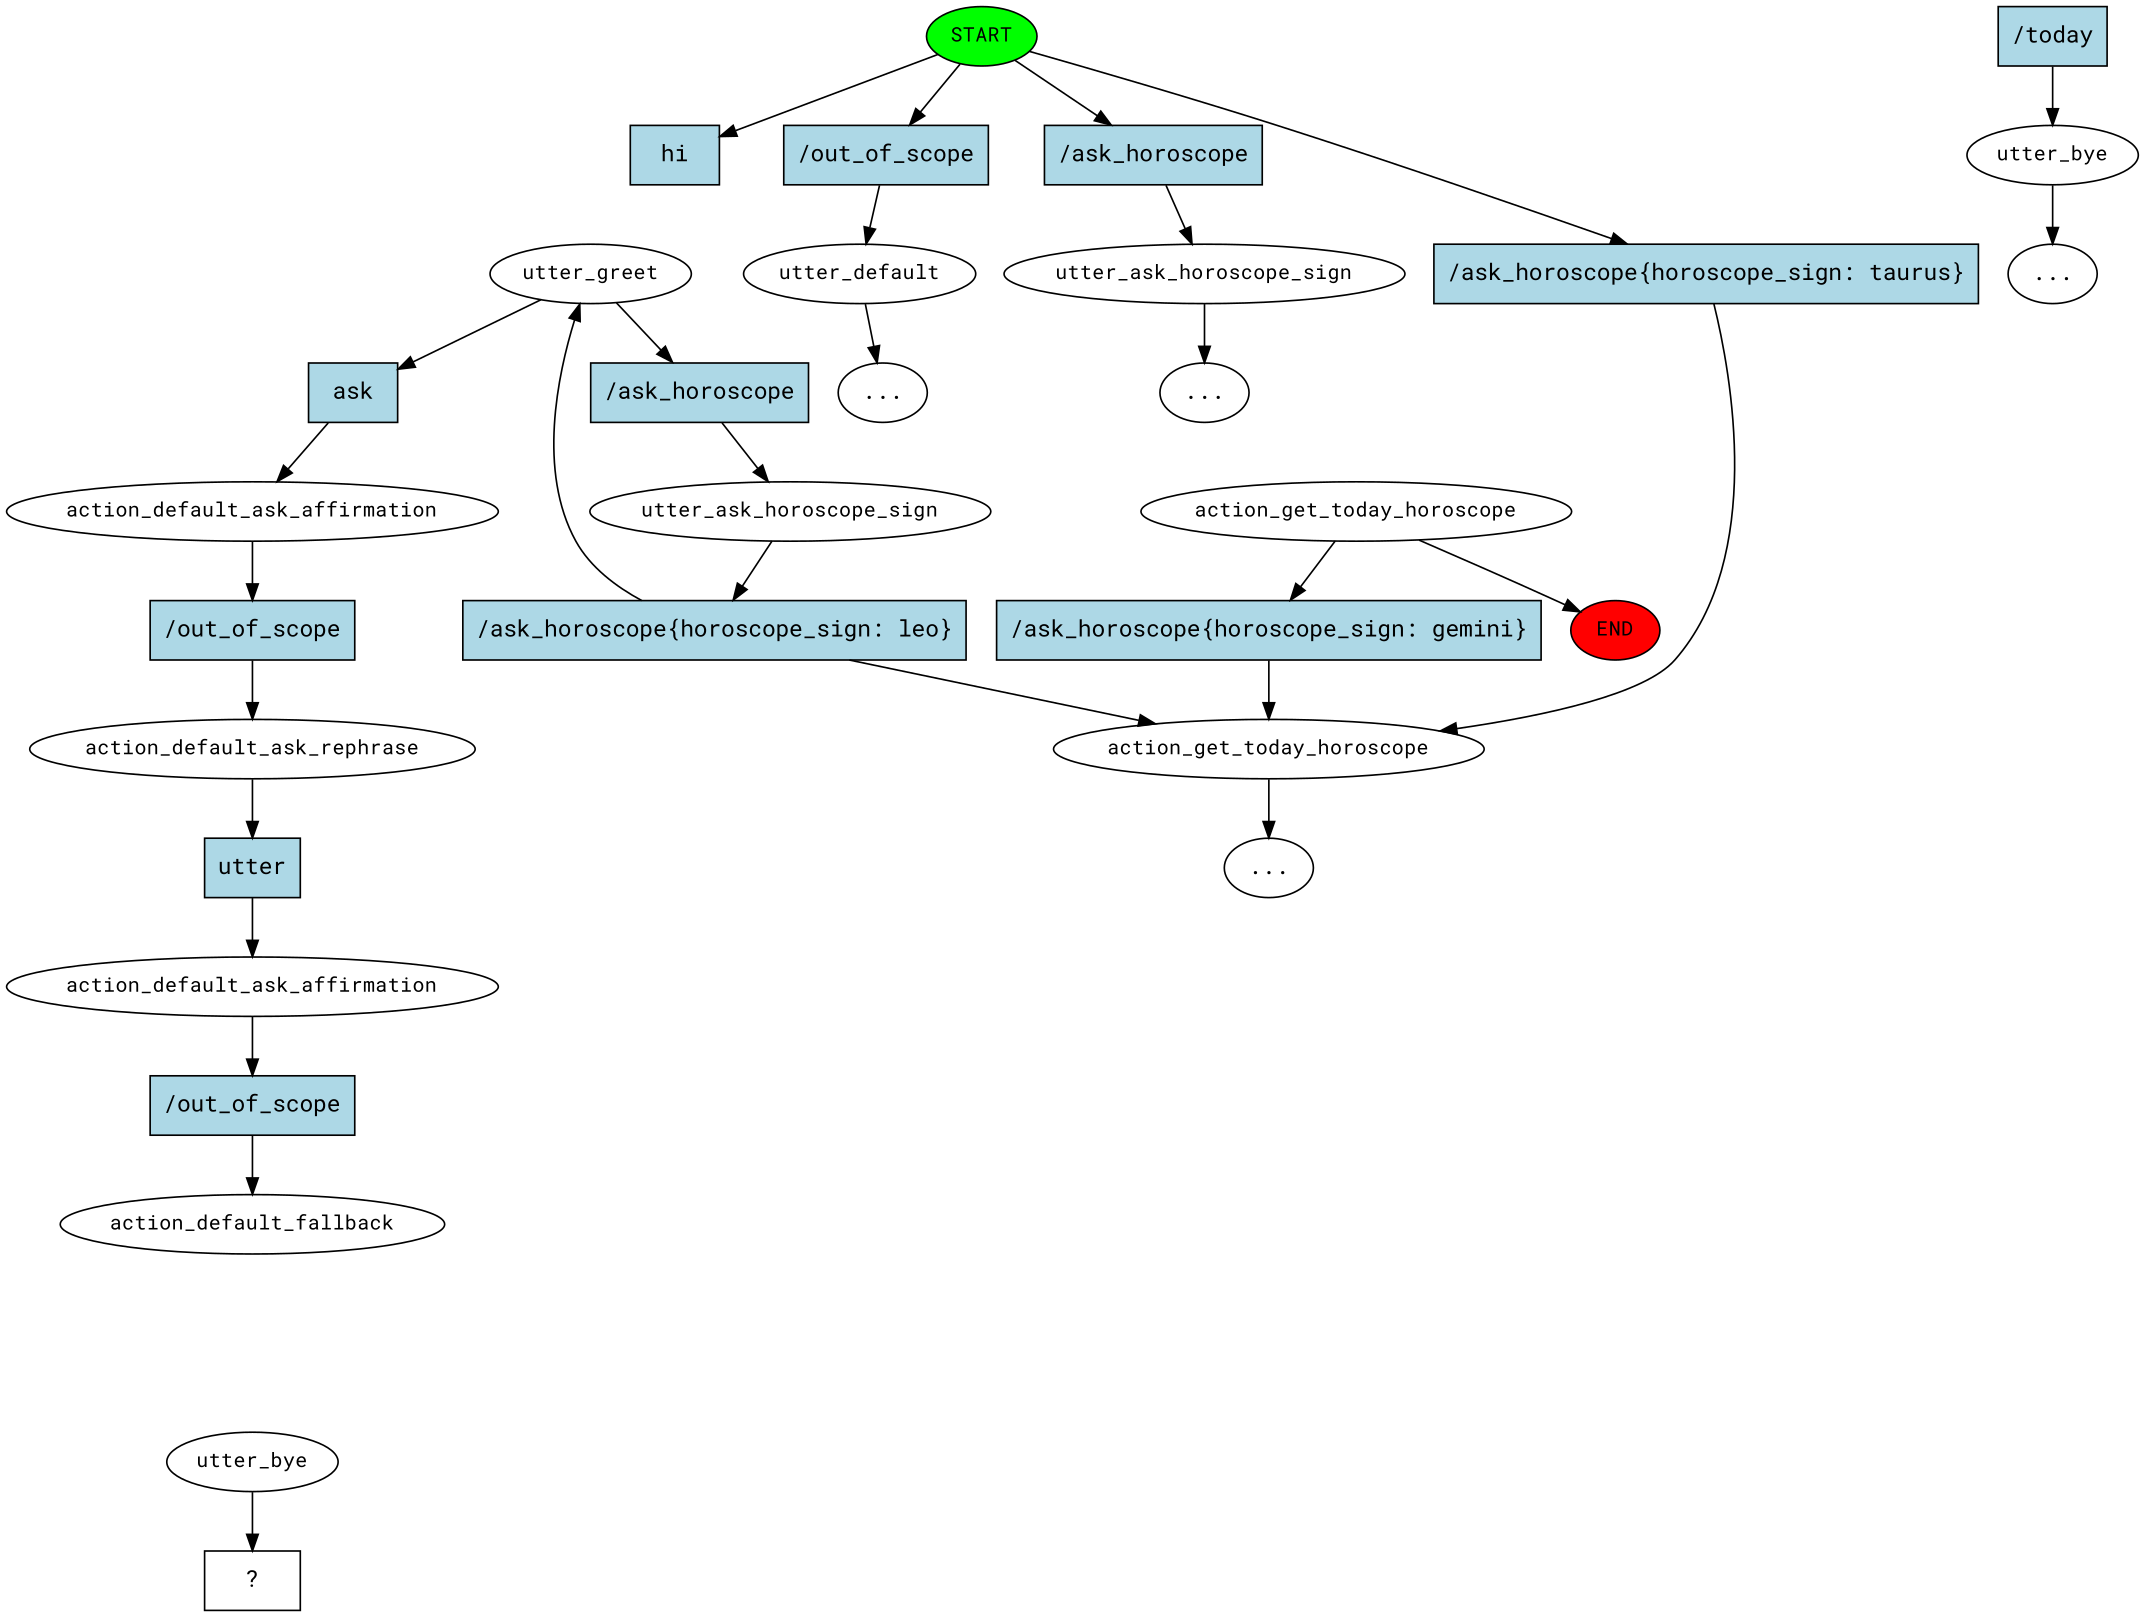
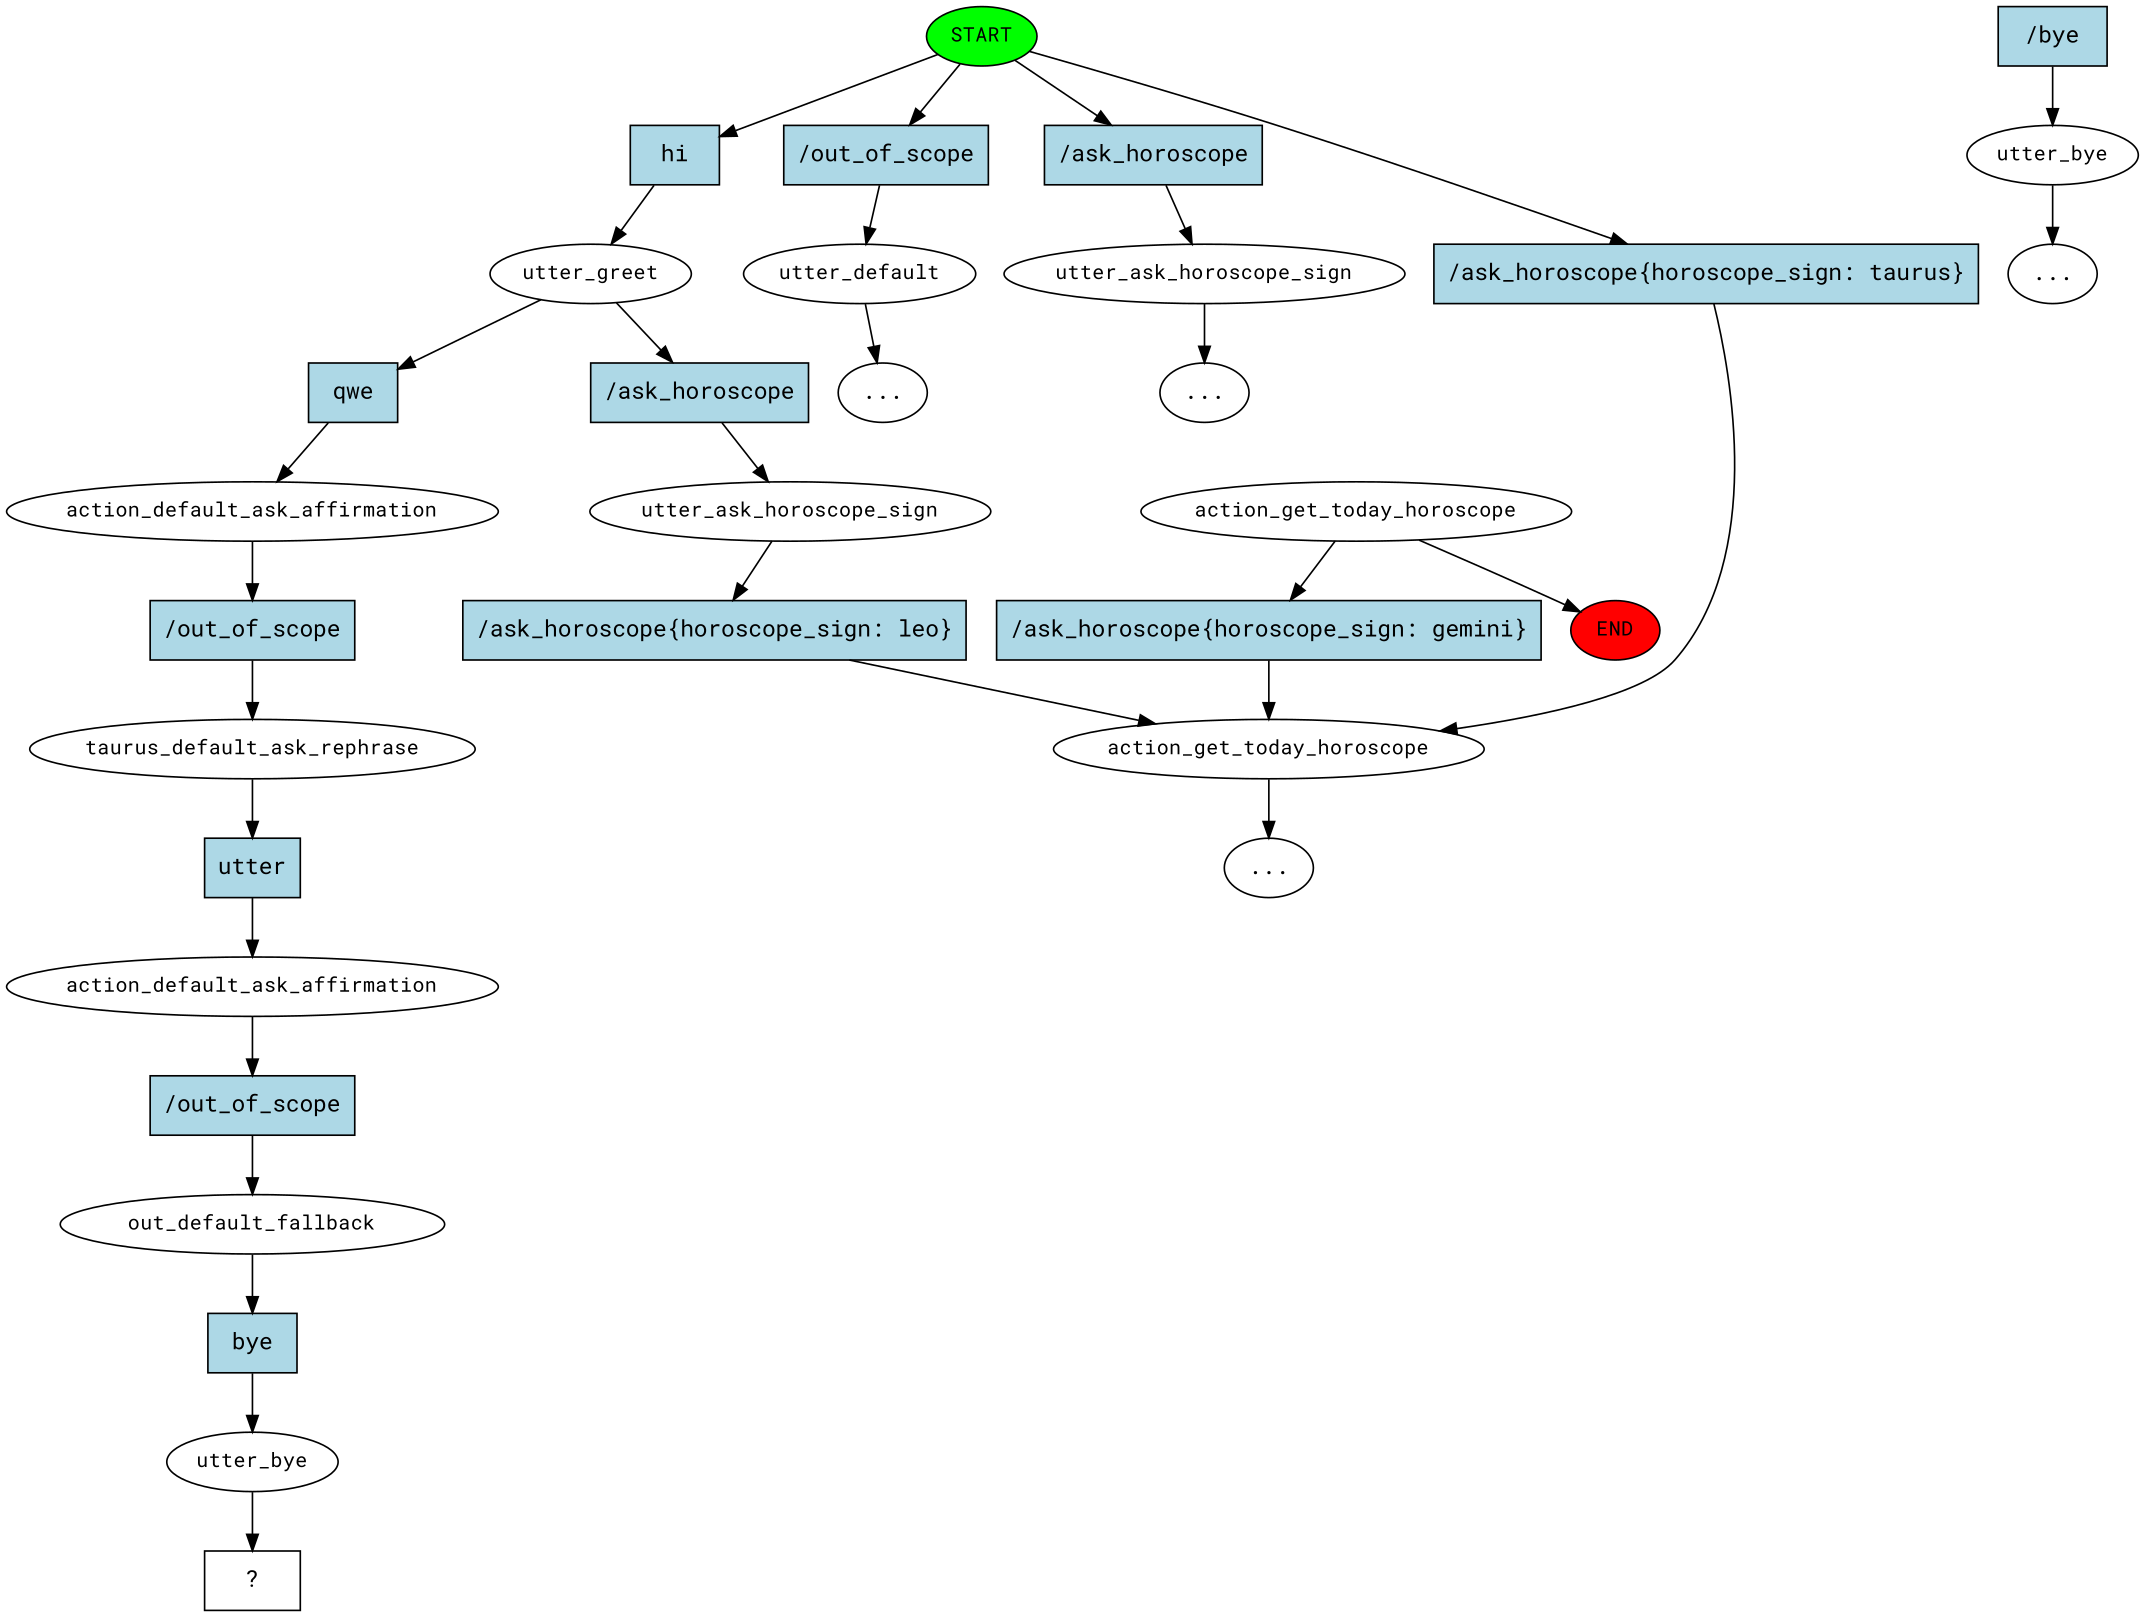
(2053, 36) -> (2053, 36)
(353, 393) -> (353, 393)
(556, 476) -> (638, 208)
(252, 749) -> (252, 749)
(252, 1224) -> (252, 1224)
none -> (252, 1343)
